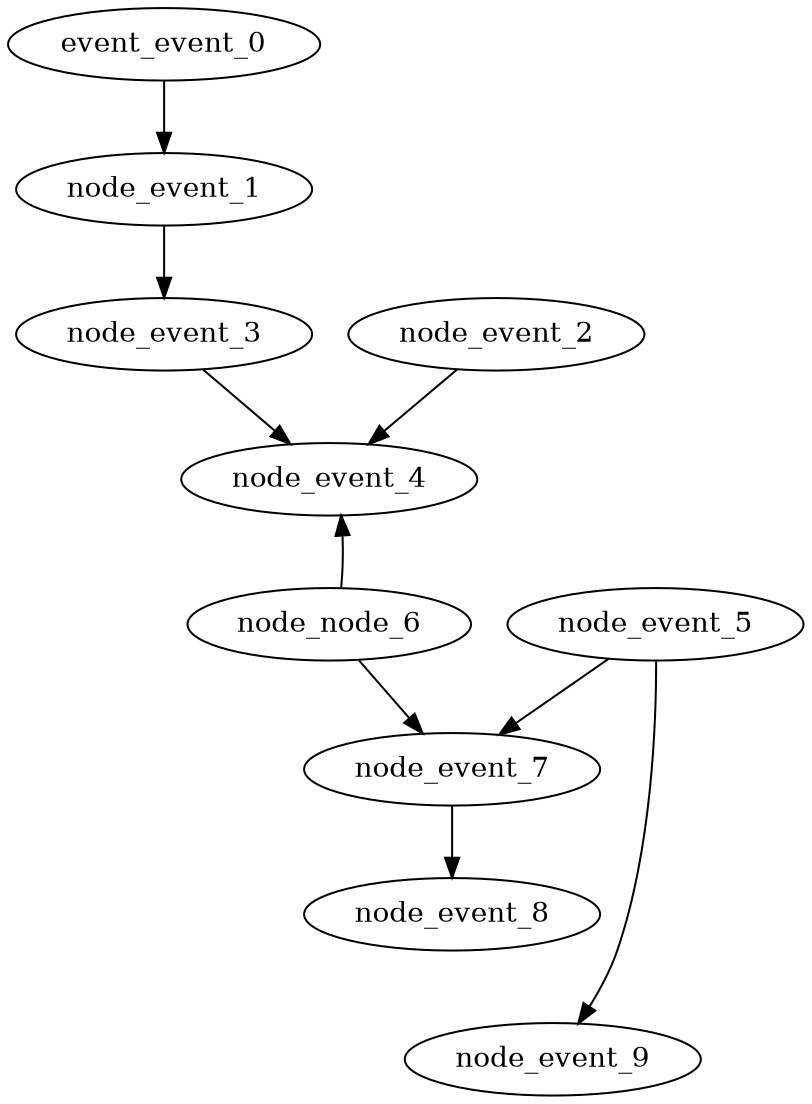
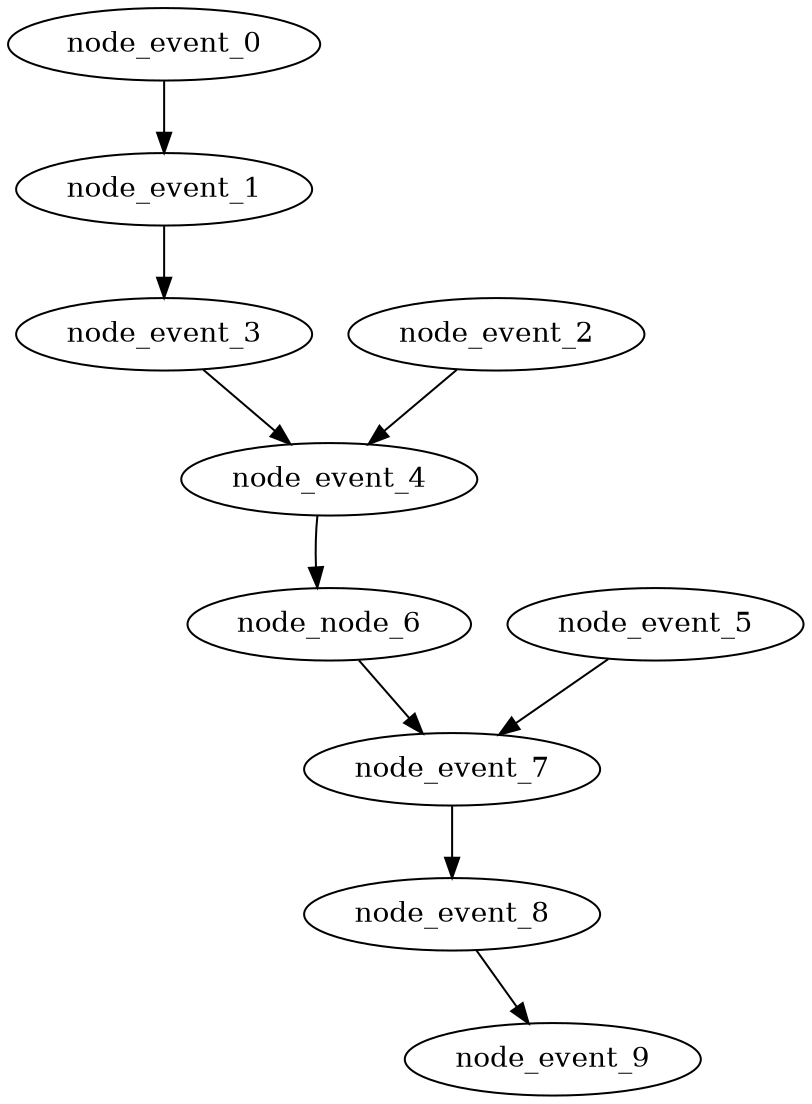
(164, 44) -> (164, 44)
(343, 562) -> (316, 541)
(643, 838) -> (497, 979)
